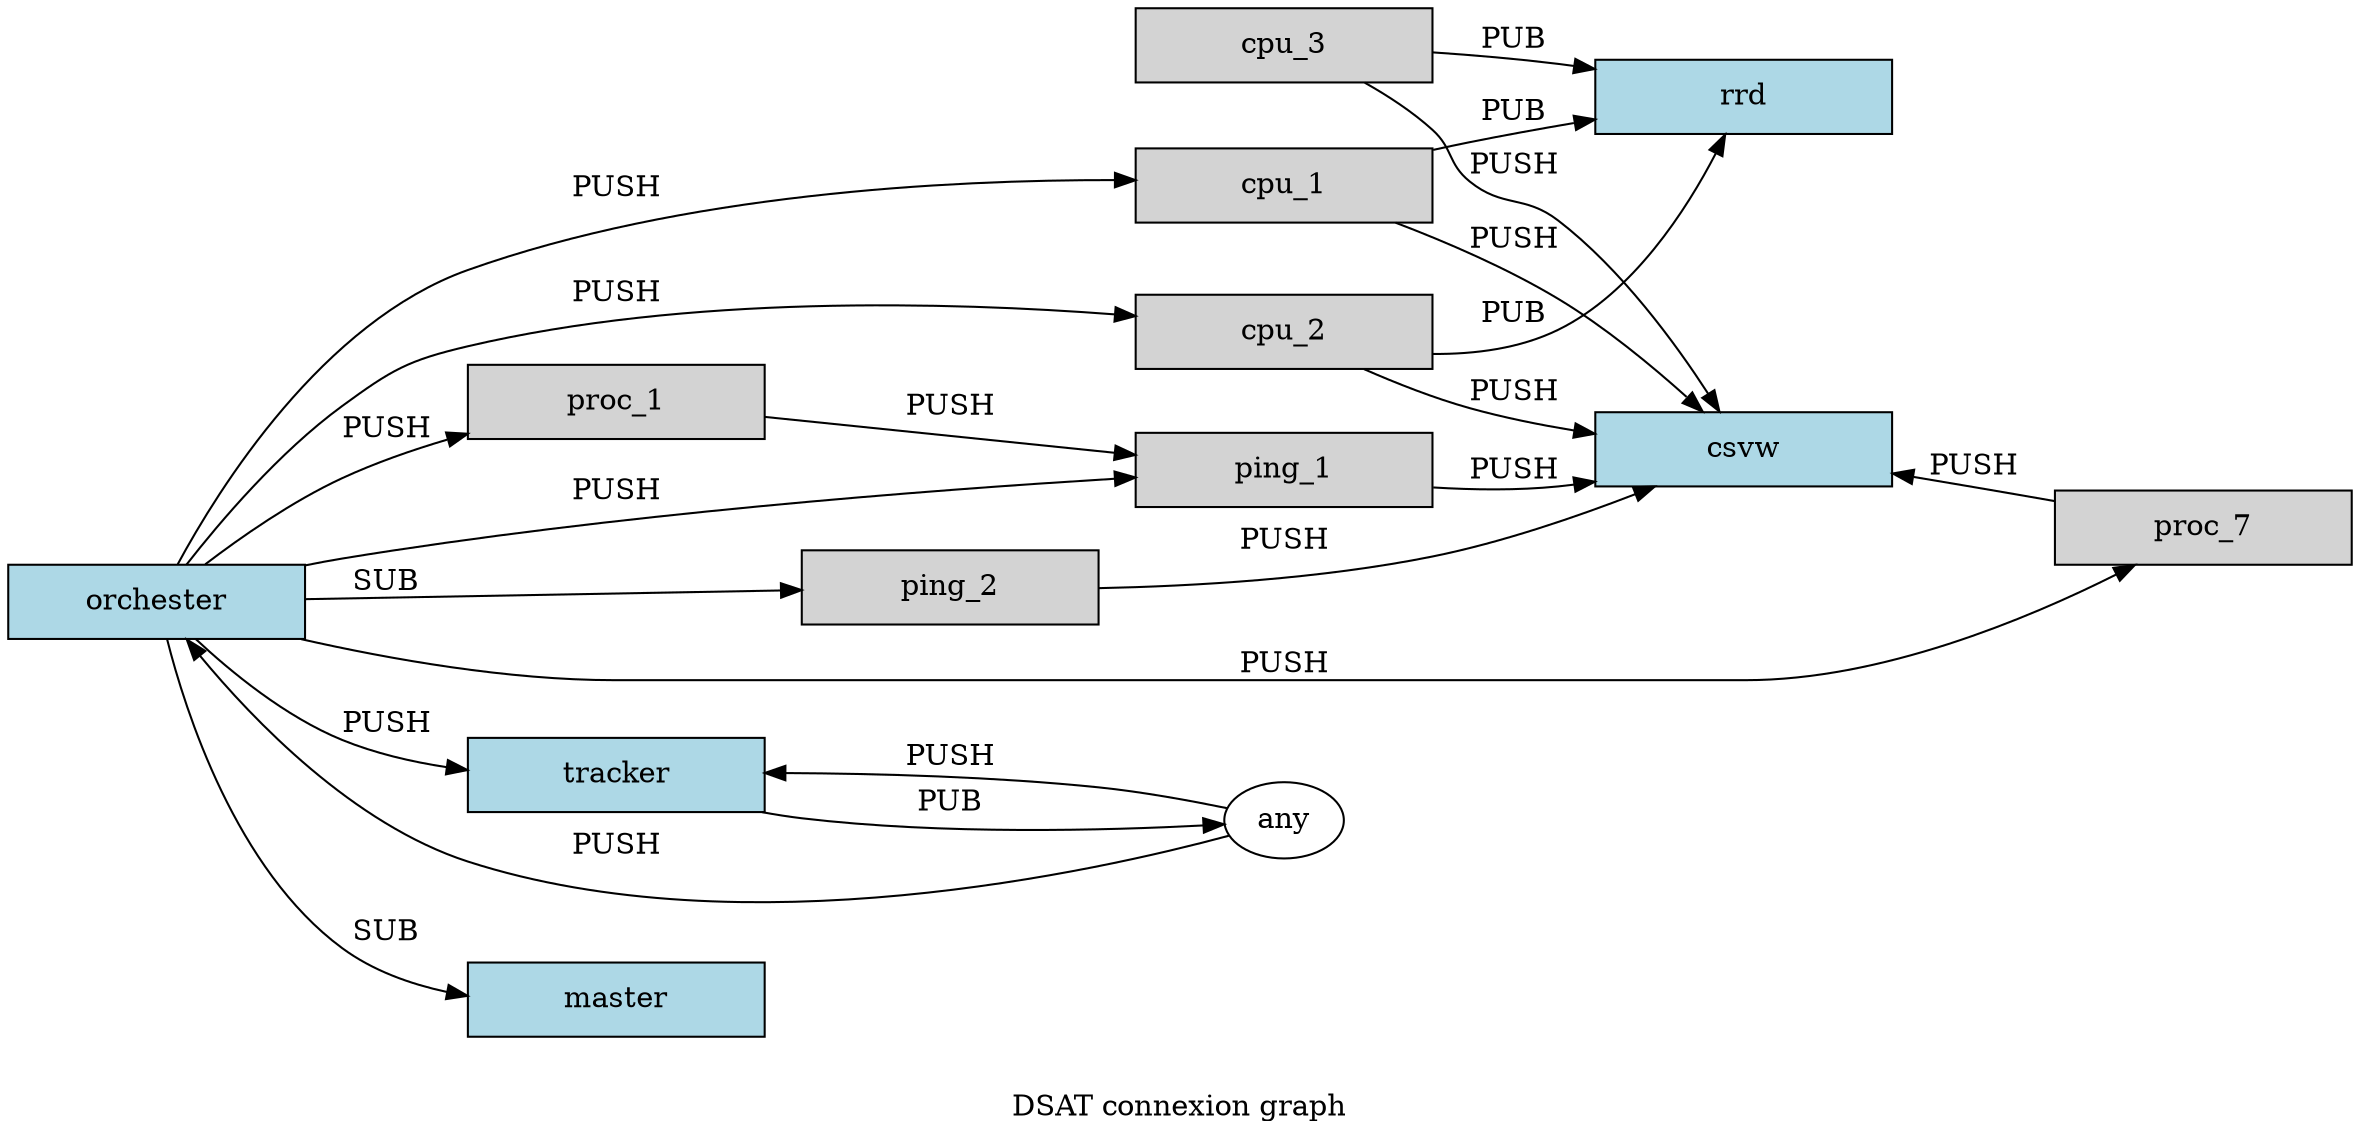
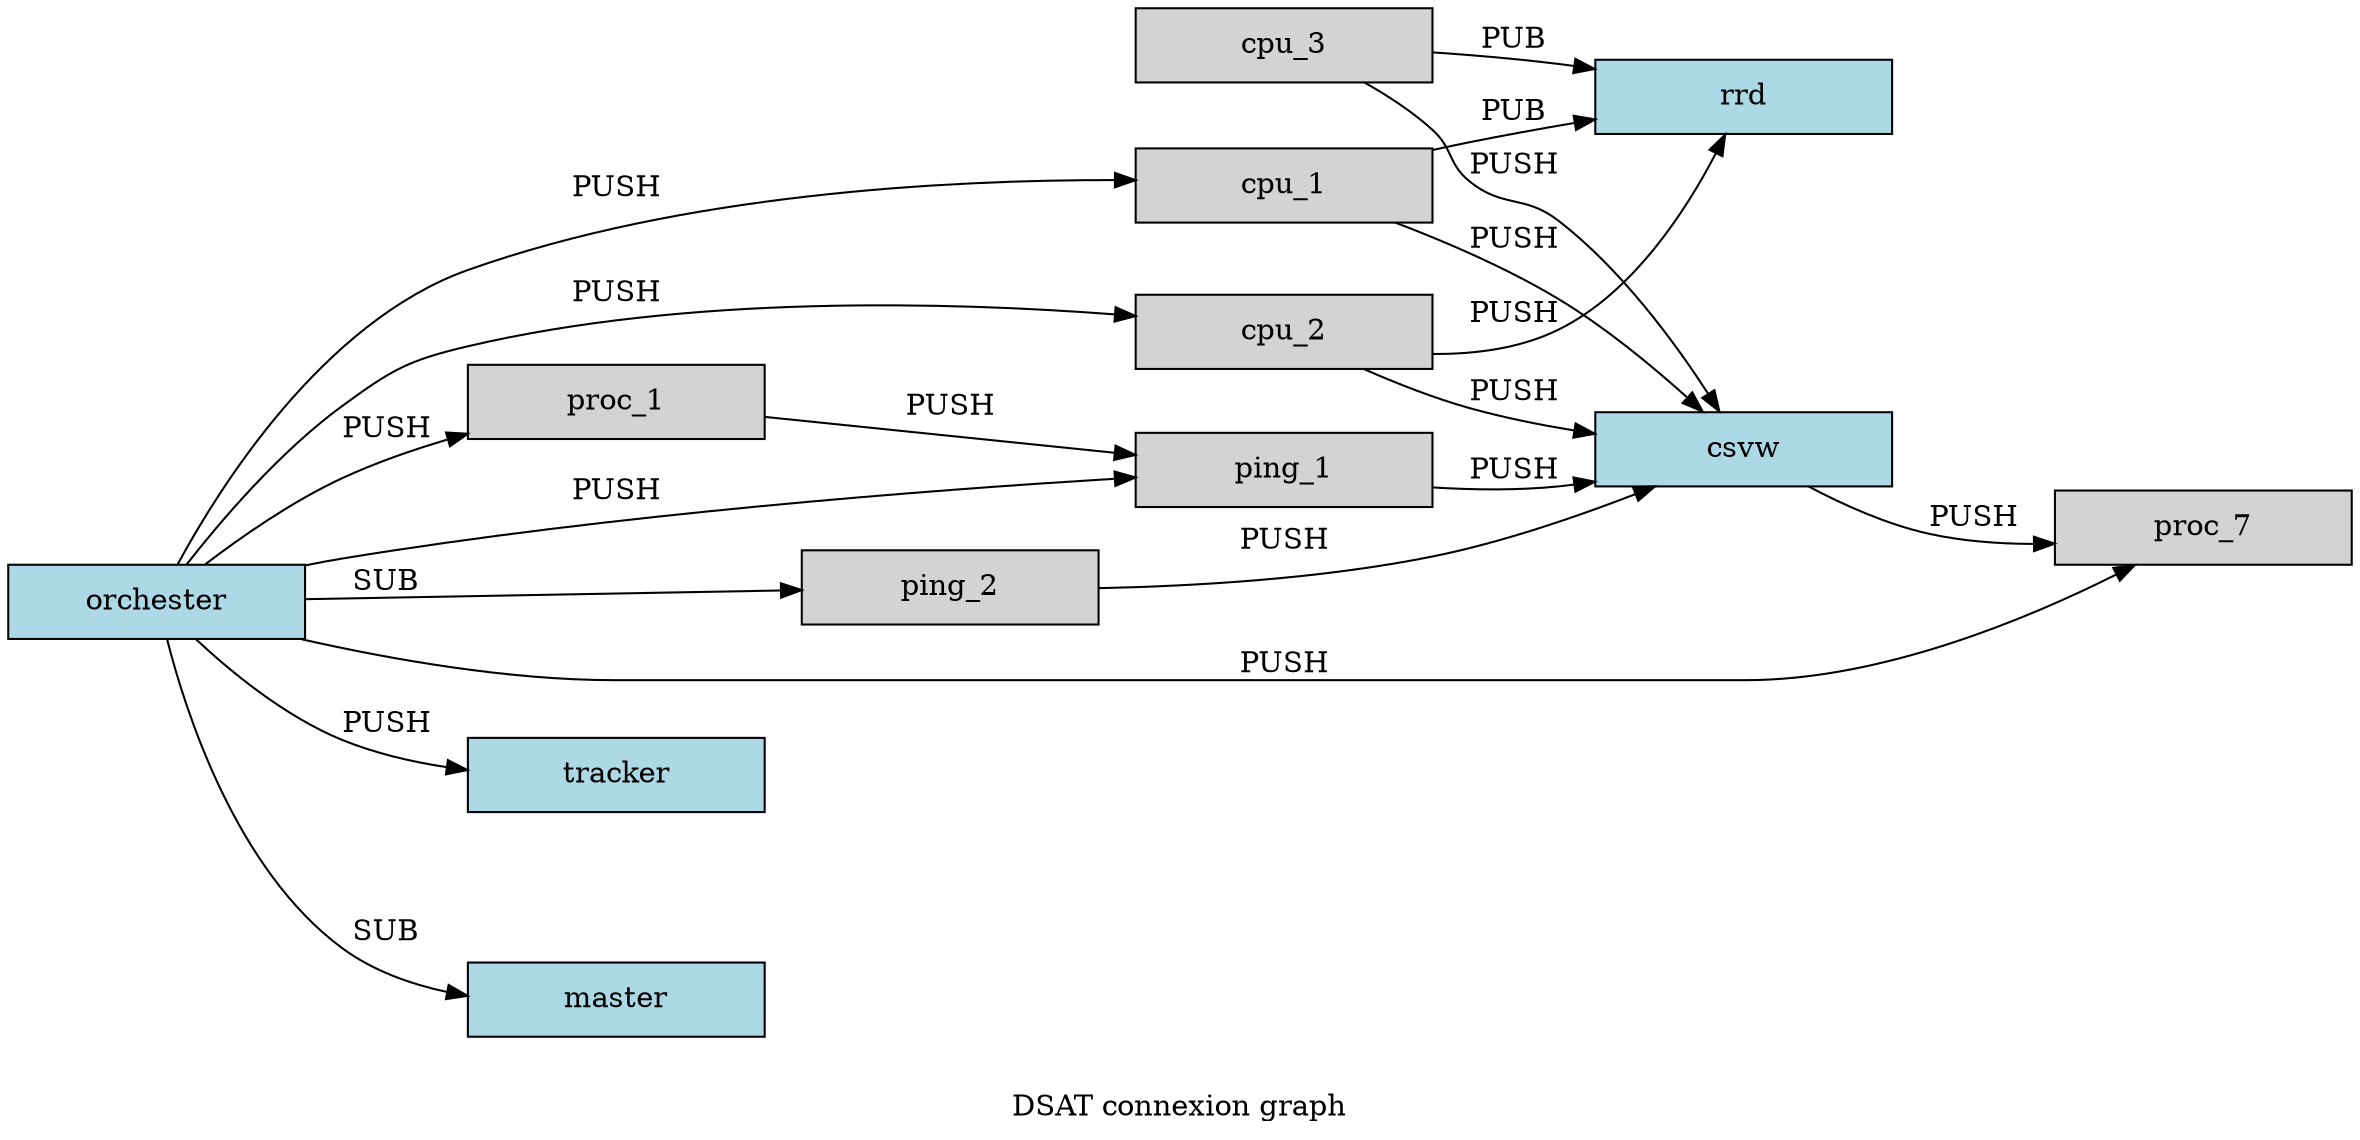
(1514, 314) -> (1514, 314)
(1984, 489) -> (1917, 531)
(1284, 820) -> none
